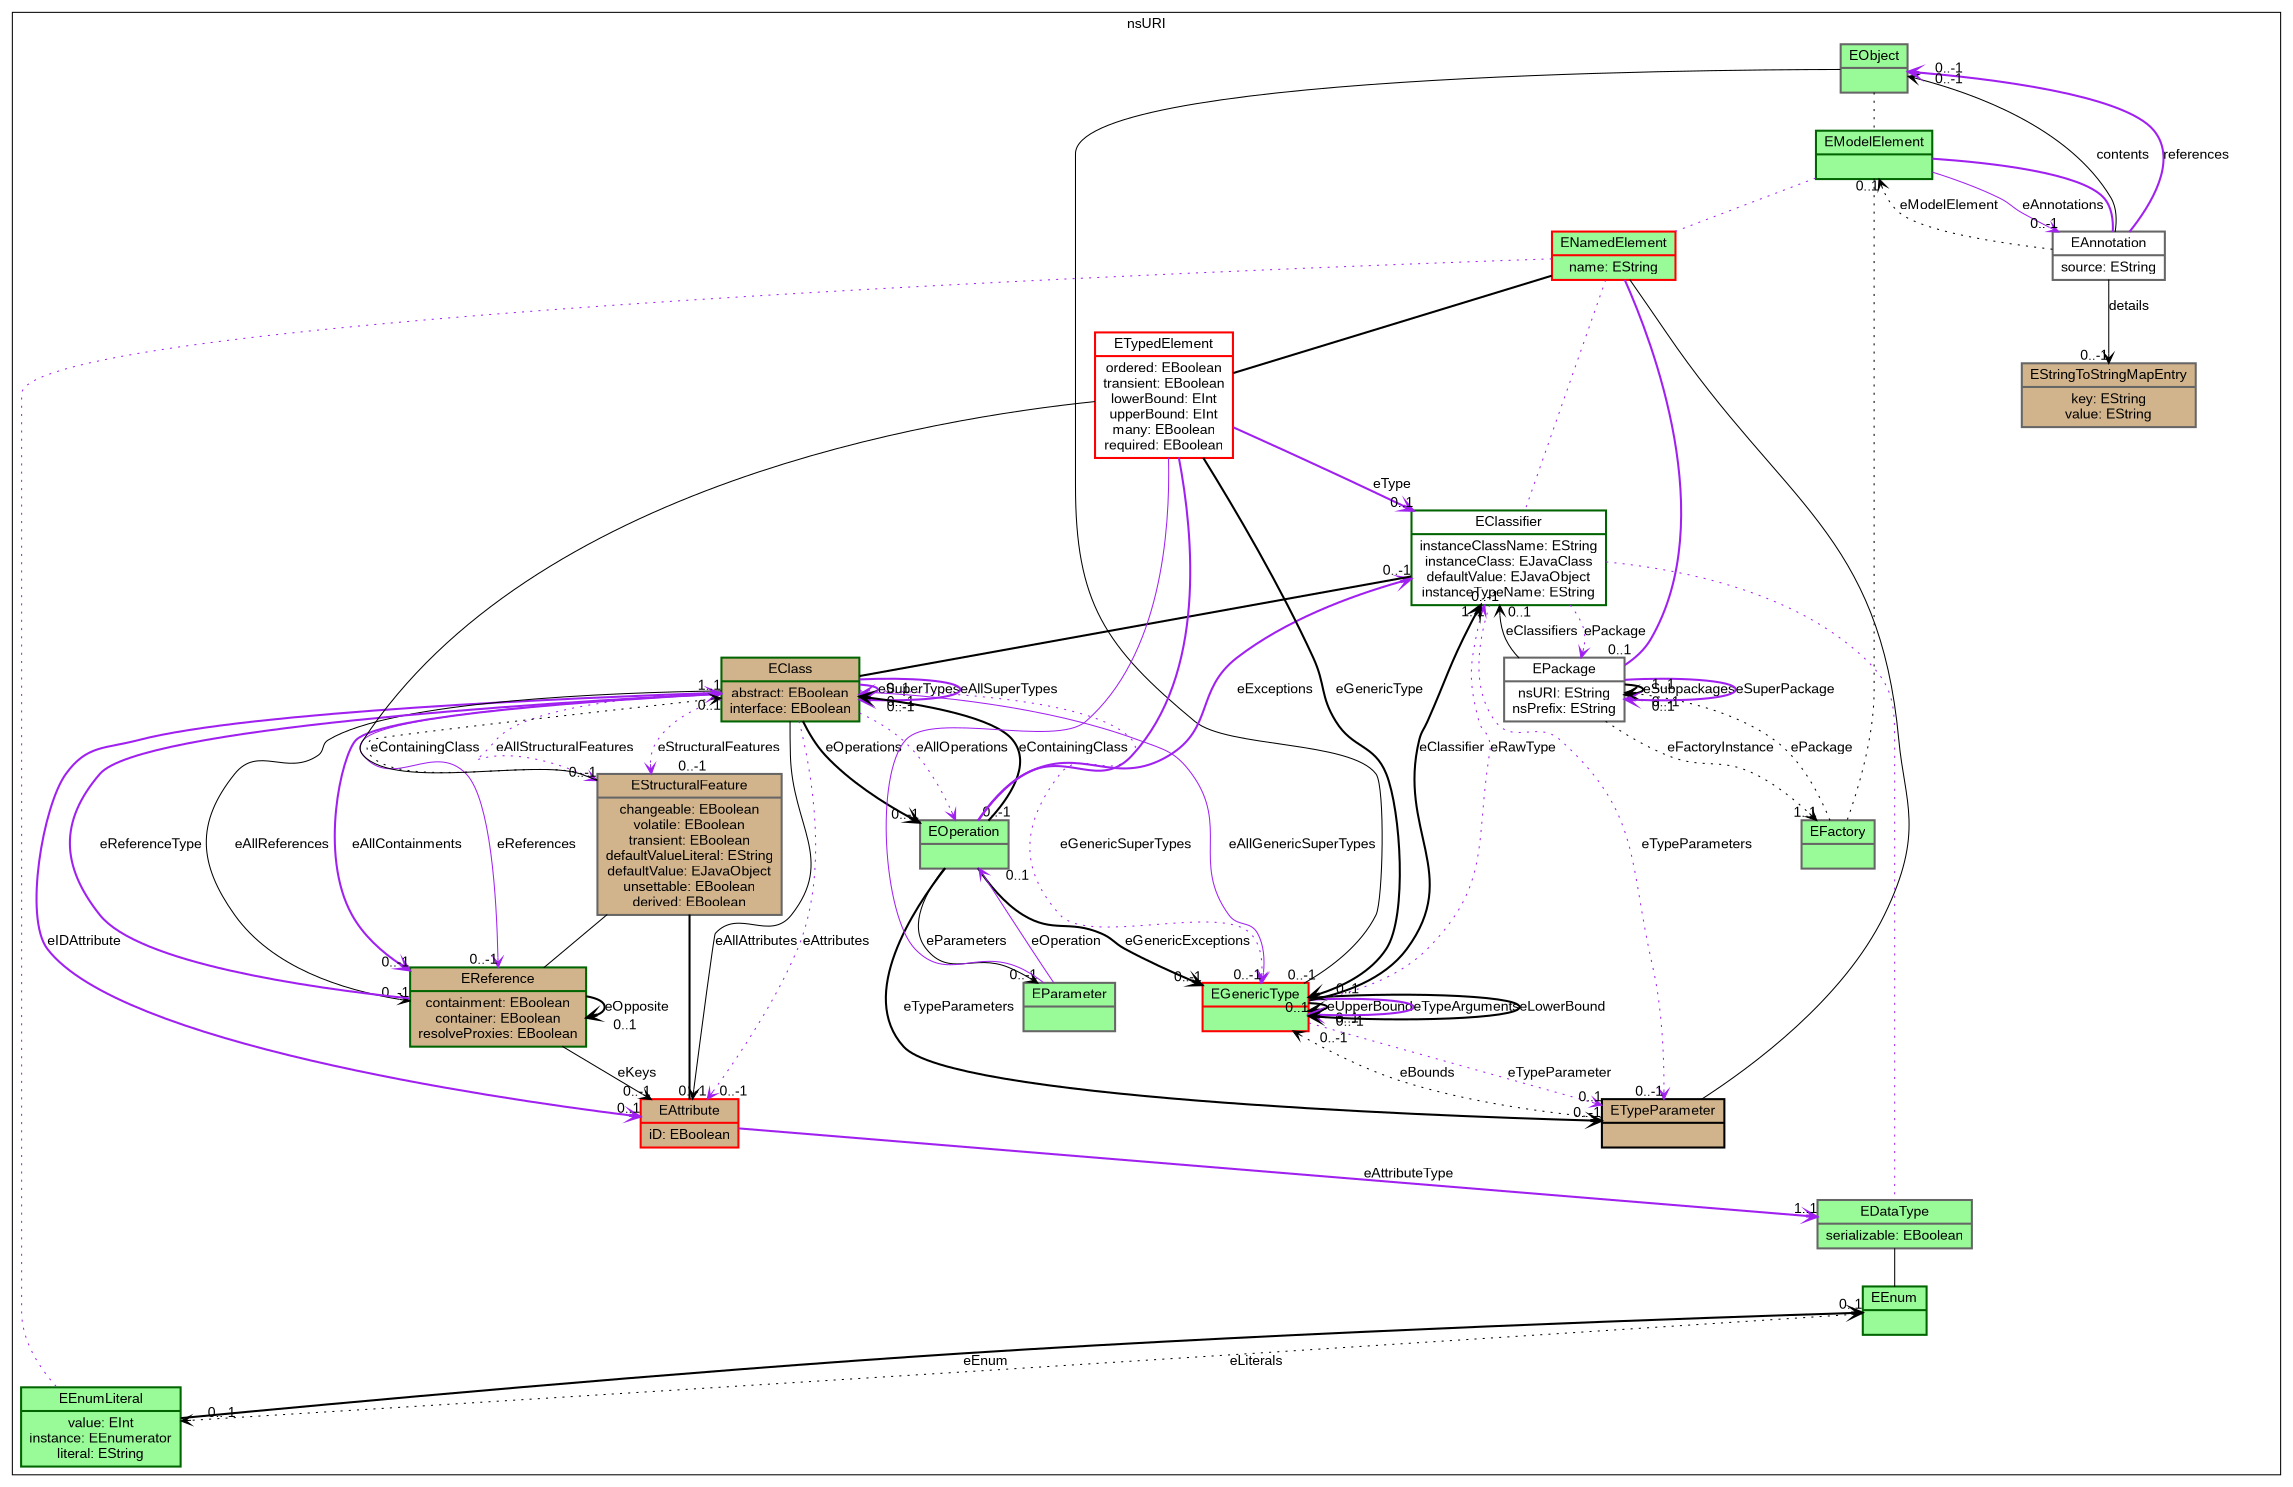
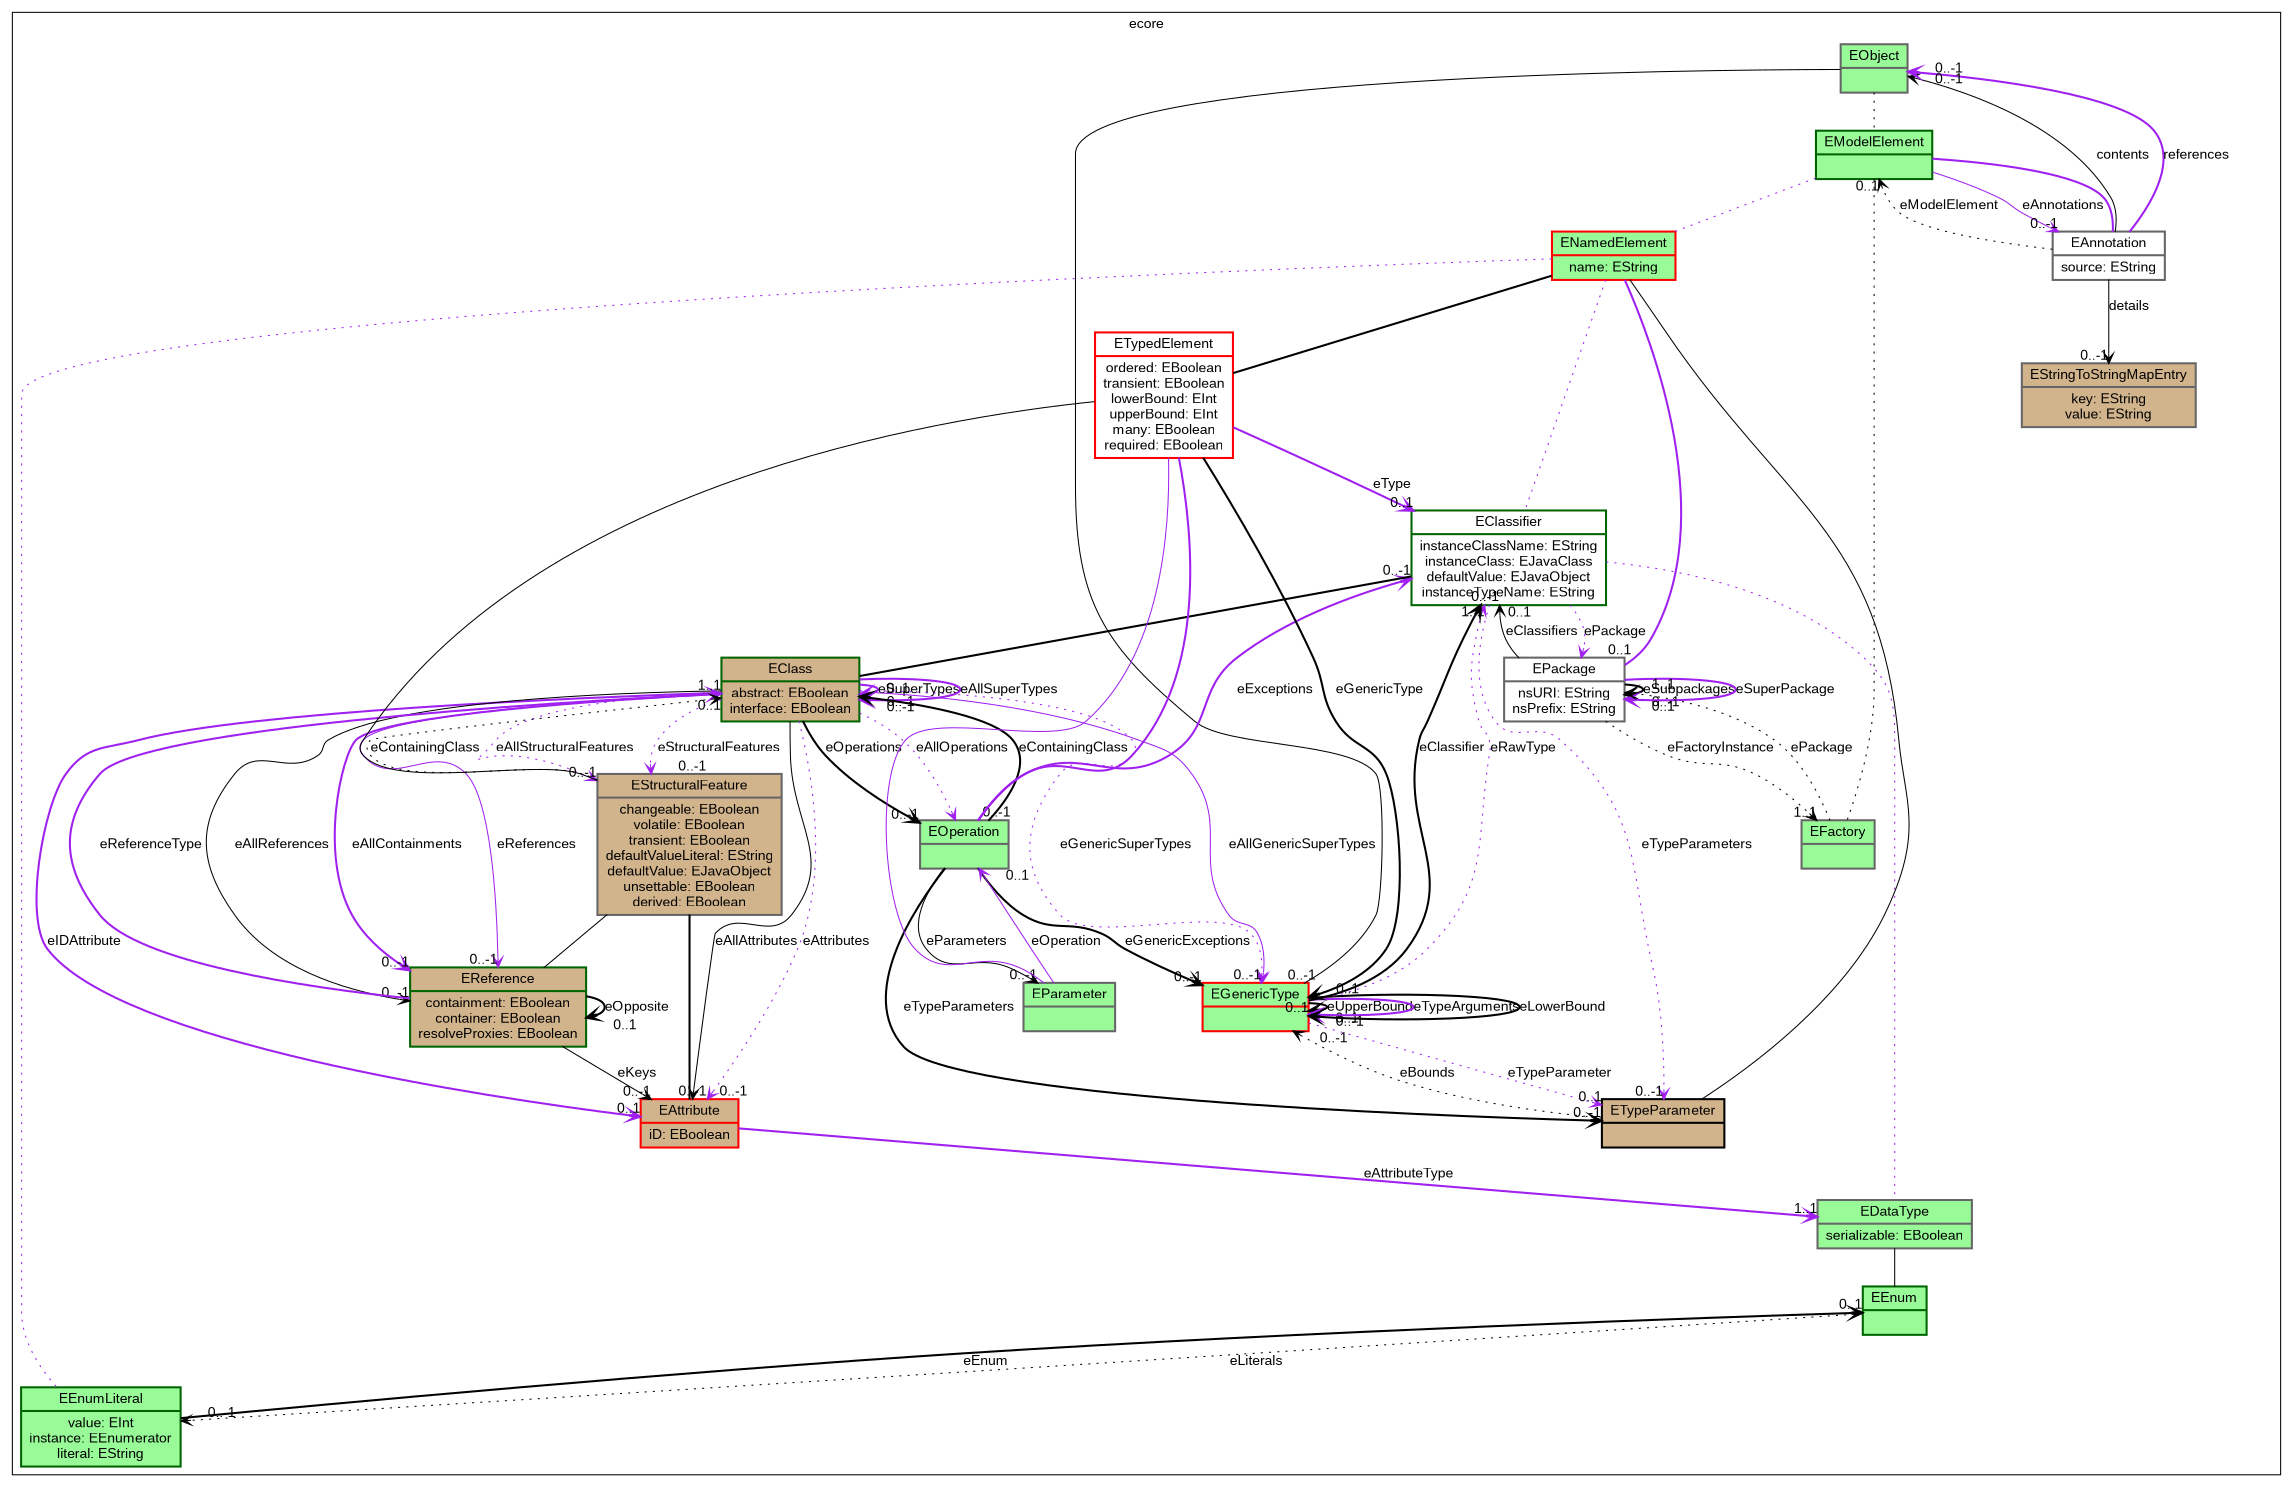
(1146, 24) -> (1146, 24)
